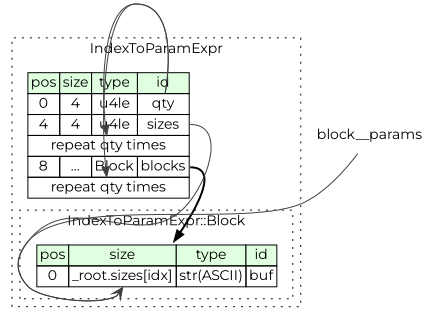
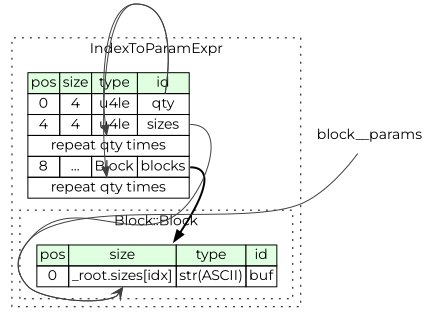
(156, 222) -> (156, 222)
